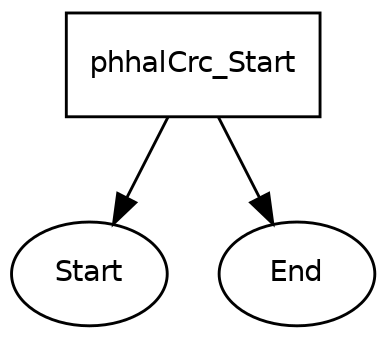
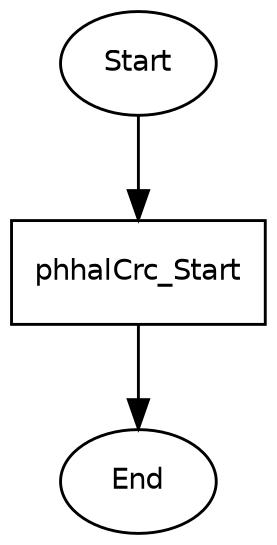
(148, 157) -> (138, 153)
